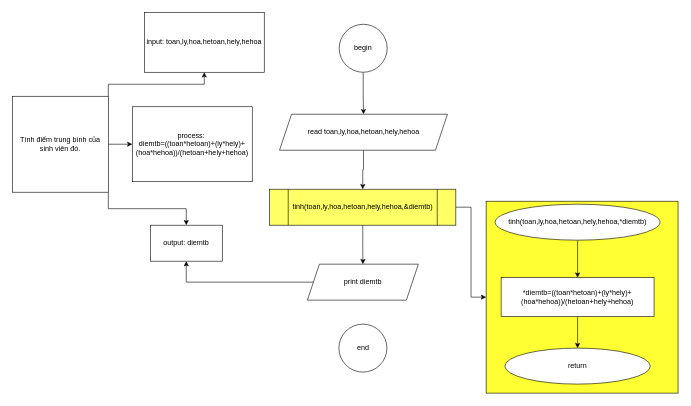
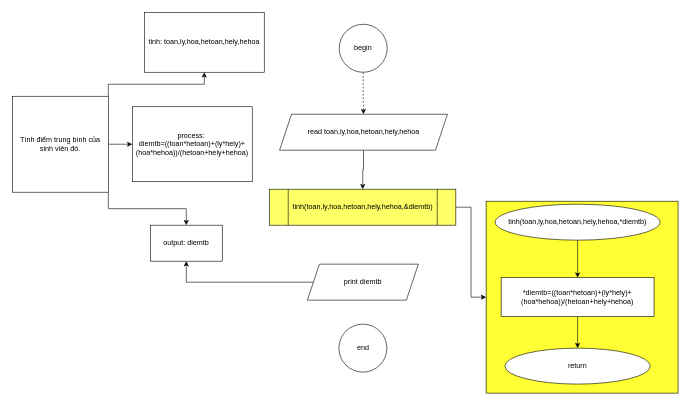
(204, 42) -> (204, 42)
(363, 90) -> (363, 90)
(363, 258) -> none
